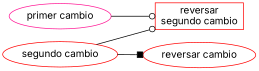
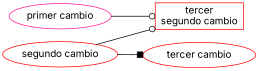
(199, 16) -> (199, 16)
(199, 55) -> (199, 55)
